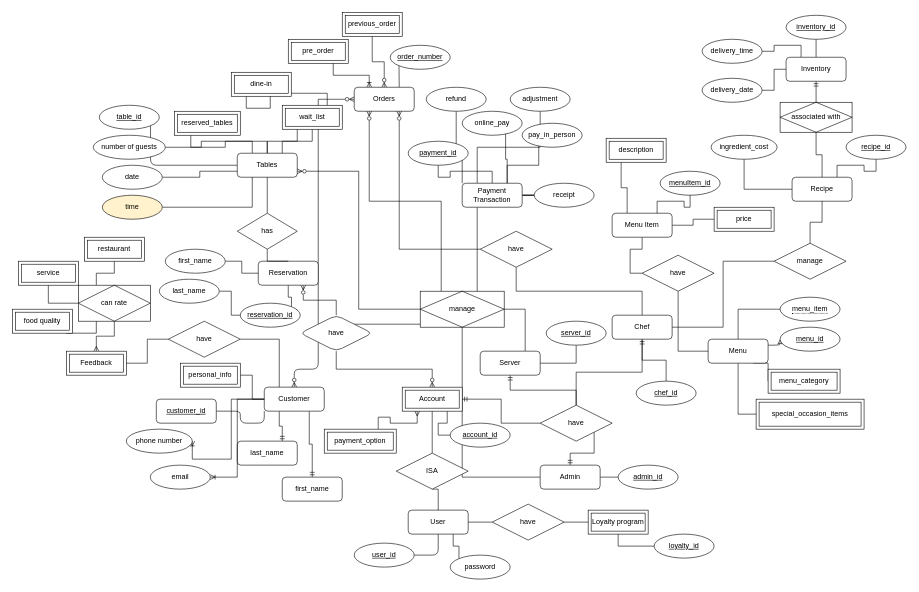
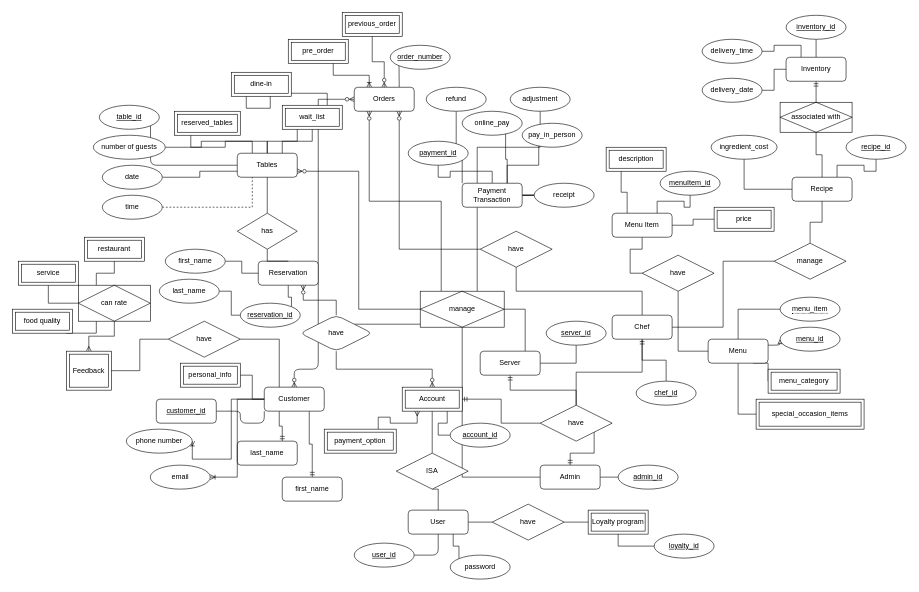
(636, 150) -> (636, 159)
(132, 207) -> (132, 207)
(222, 207) -> (222, 207)
(96, 363) -> (89, 371)
